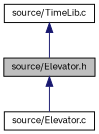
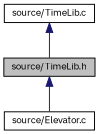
(49, 67) -> (49, 67)
